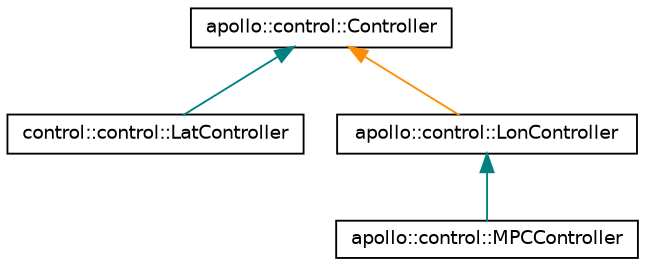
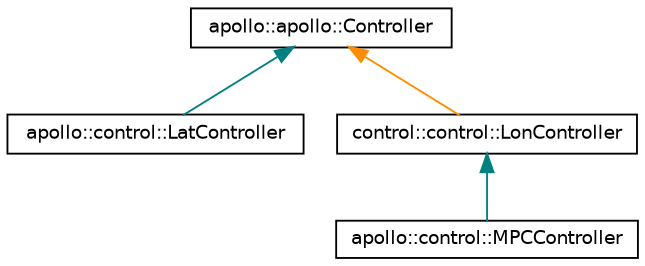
(321, 28) -> (321, 28)
(156, 134) -> (156, 134)
(487, 134) -> (487, 134)
